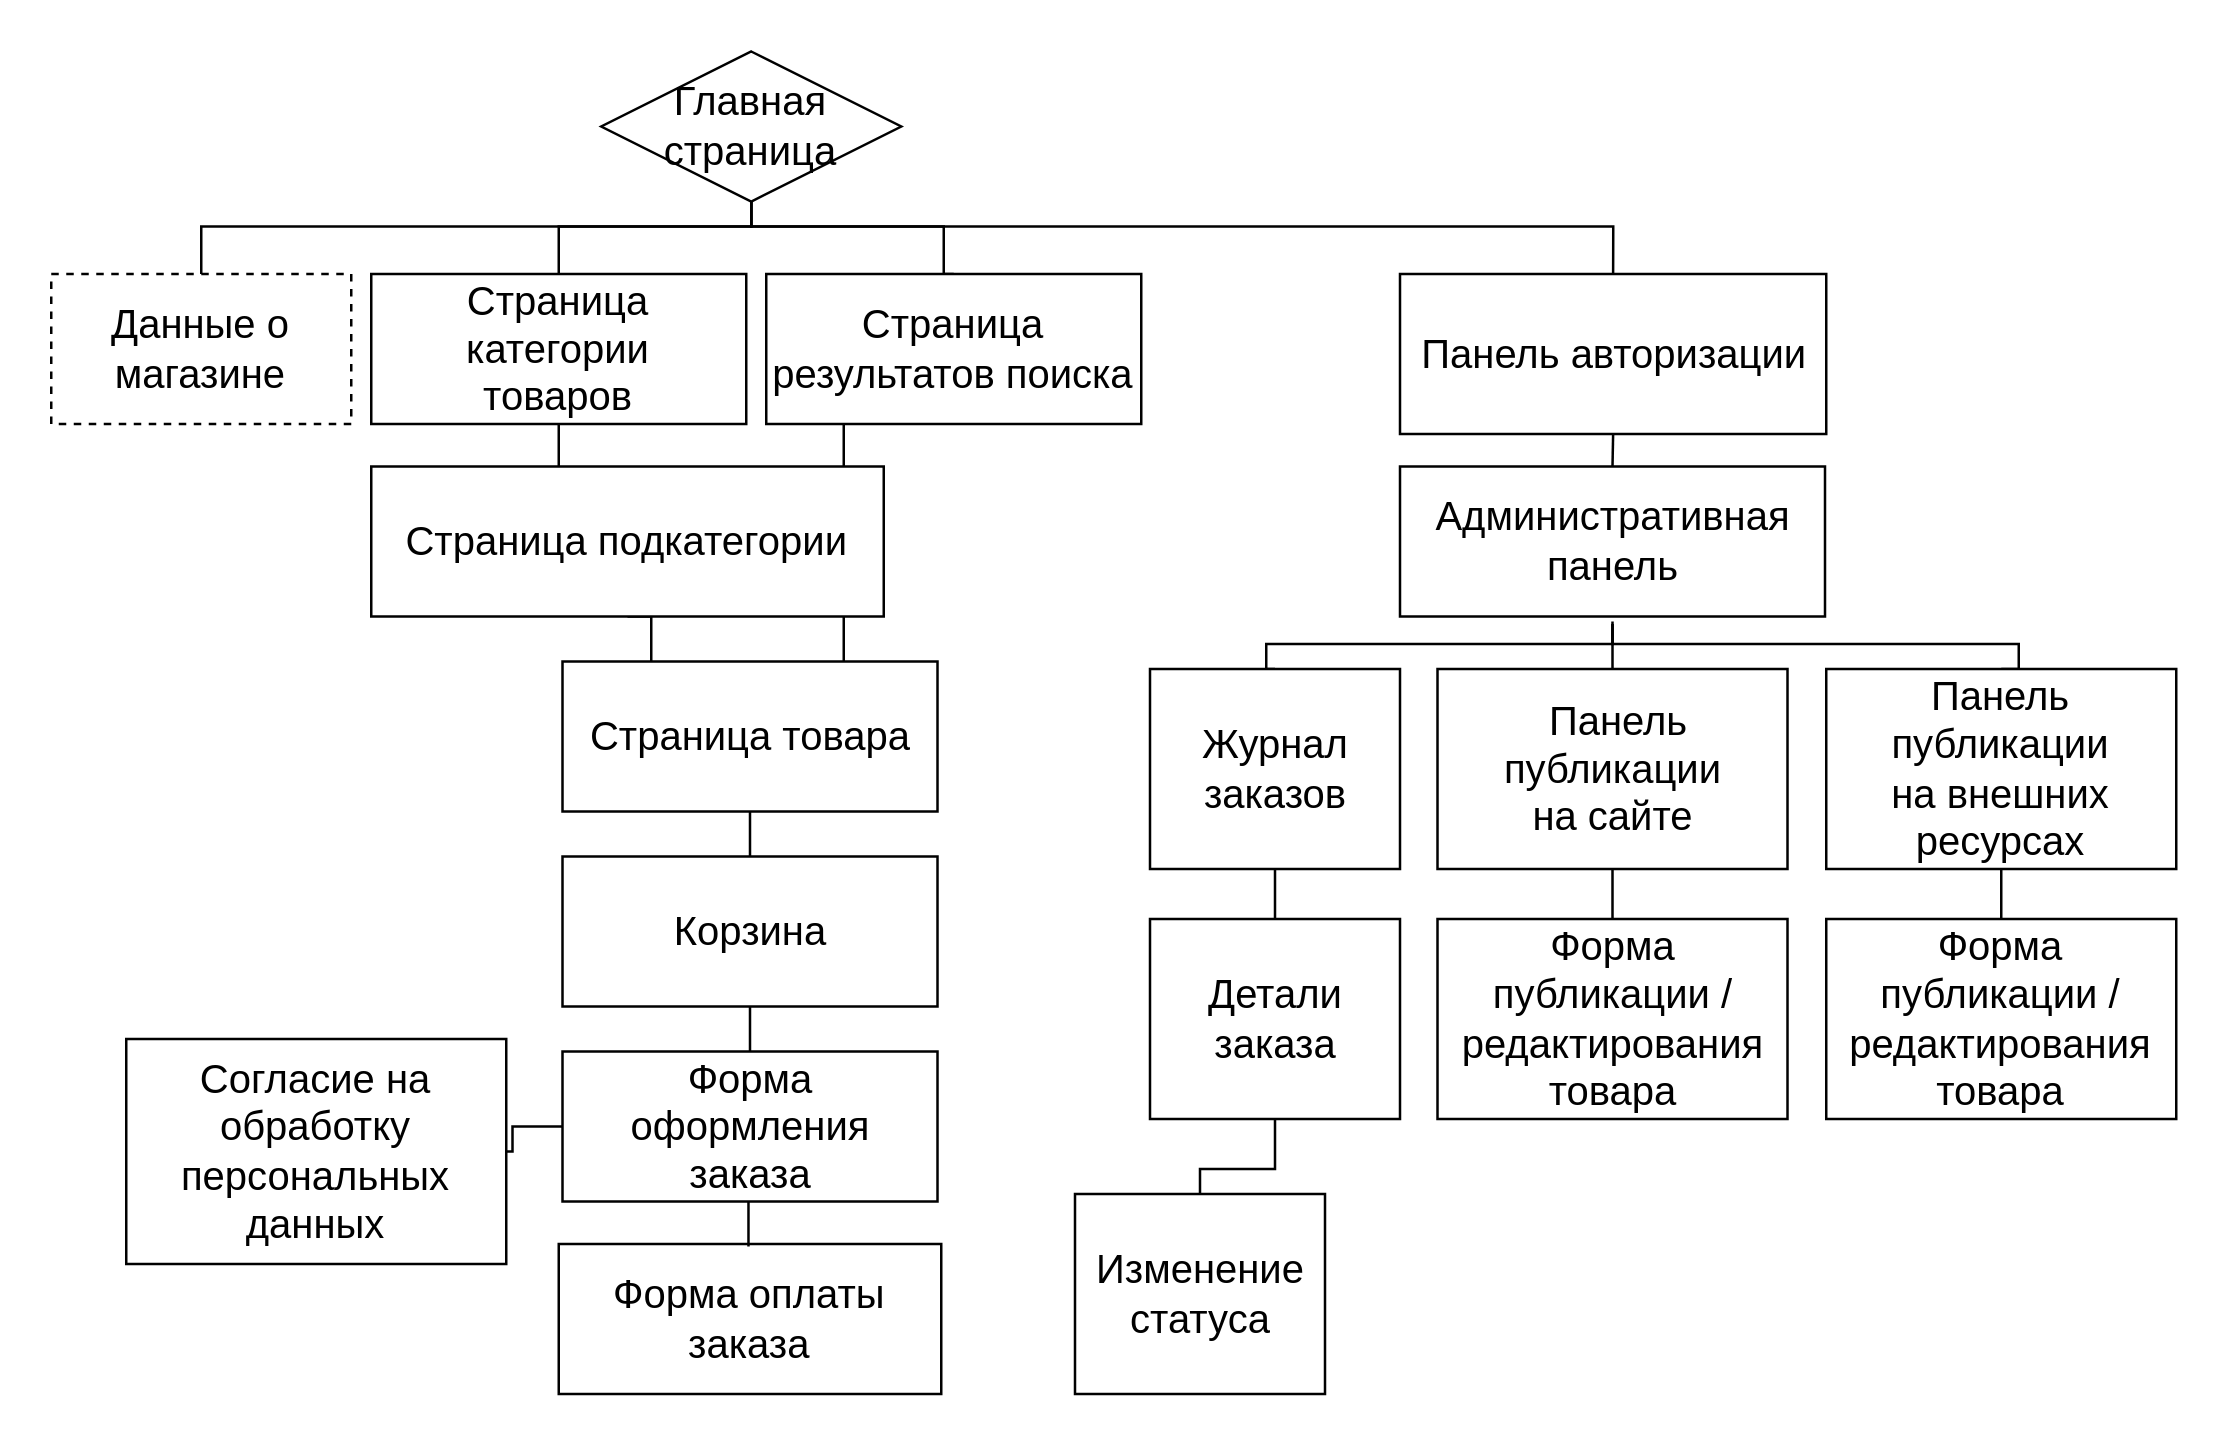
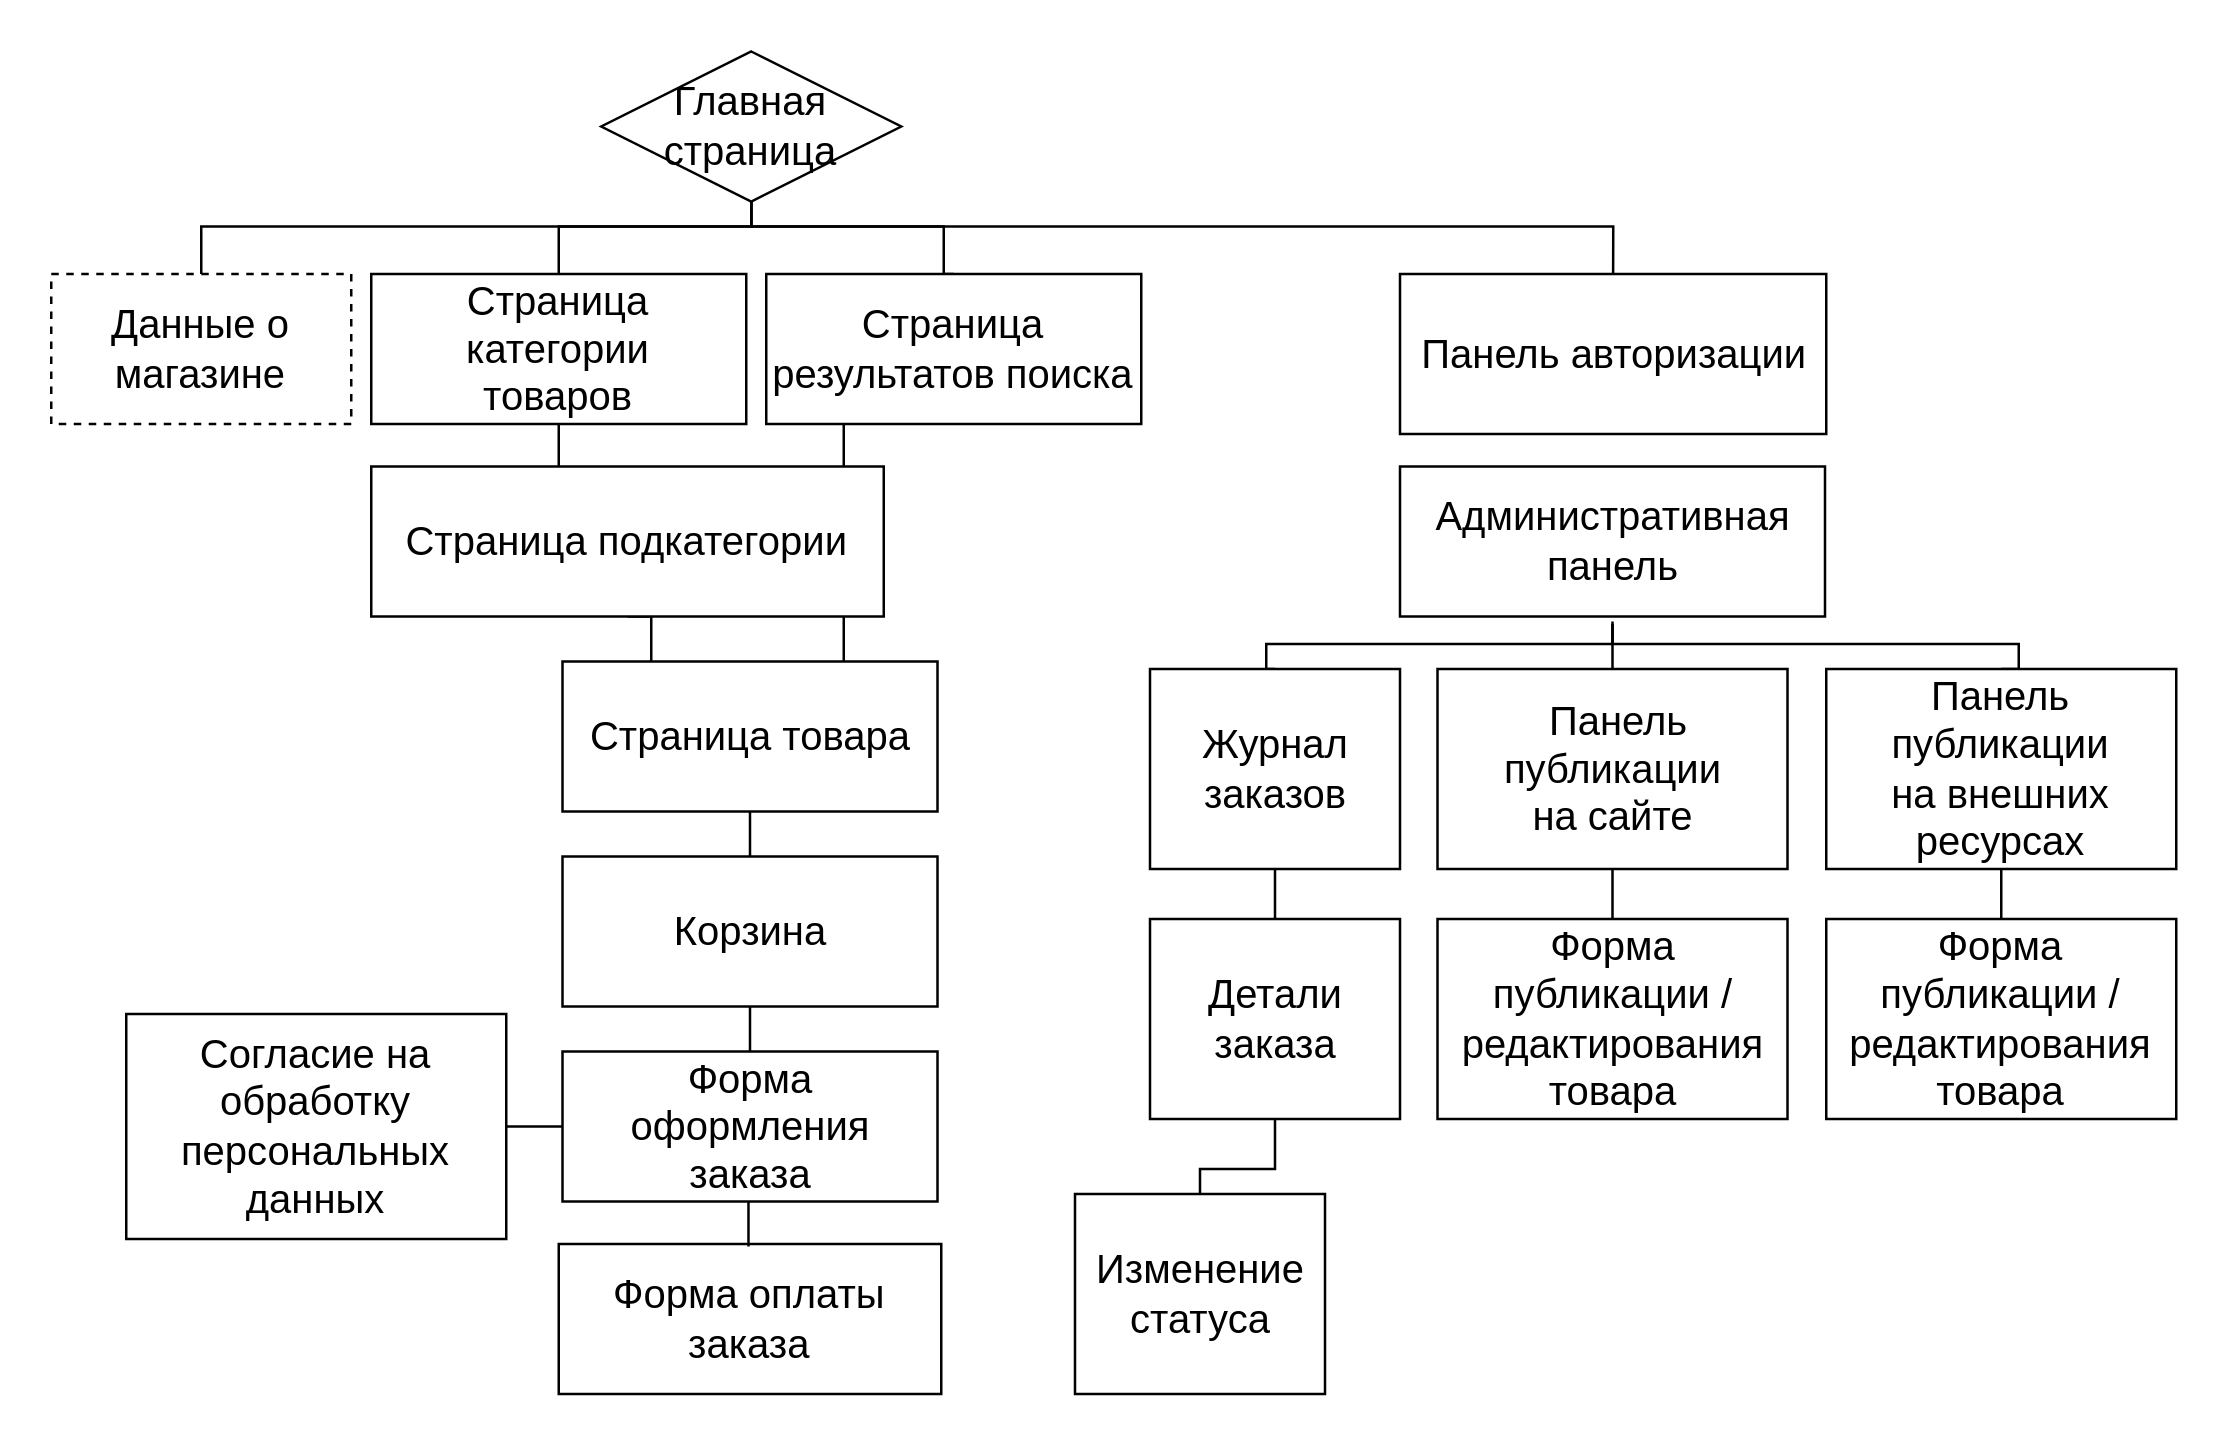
(1613, 450) -> none
(316, 1151) -> (316, 1126)
